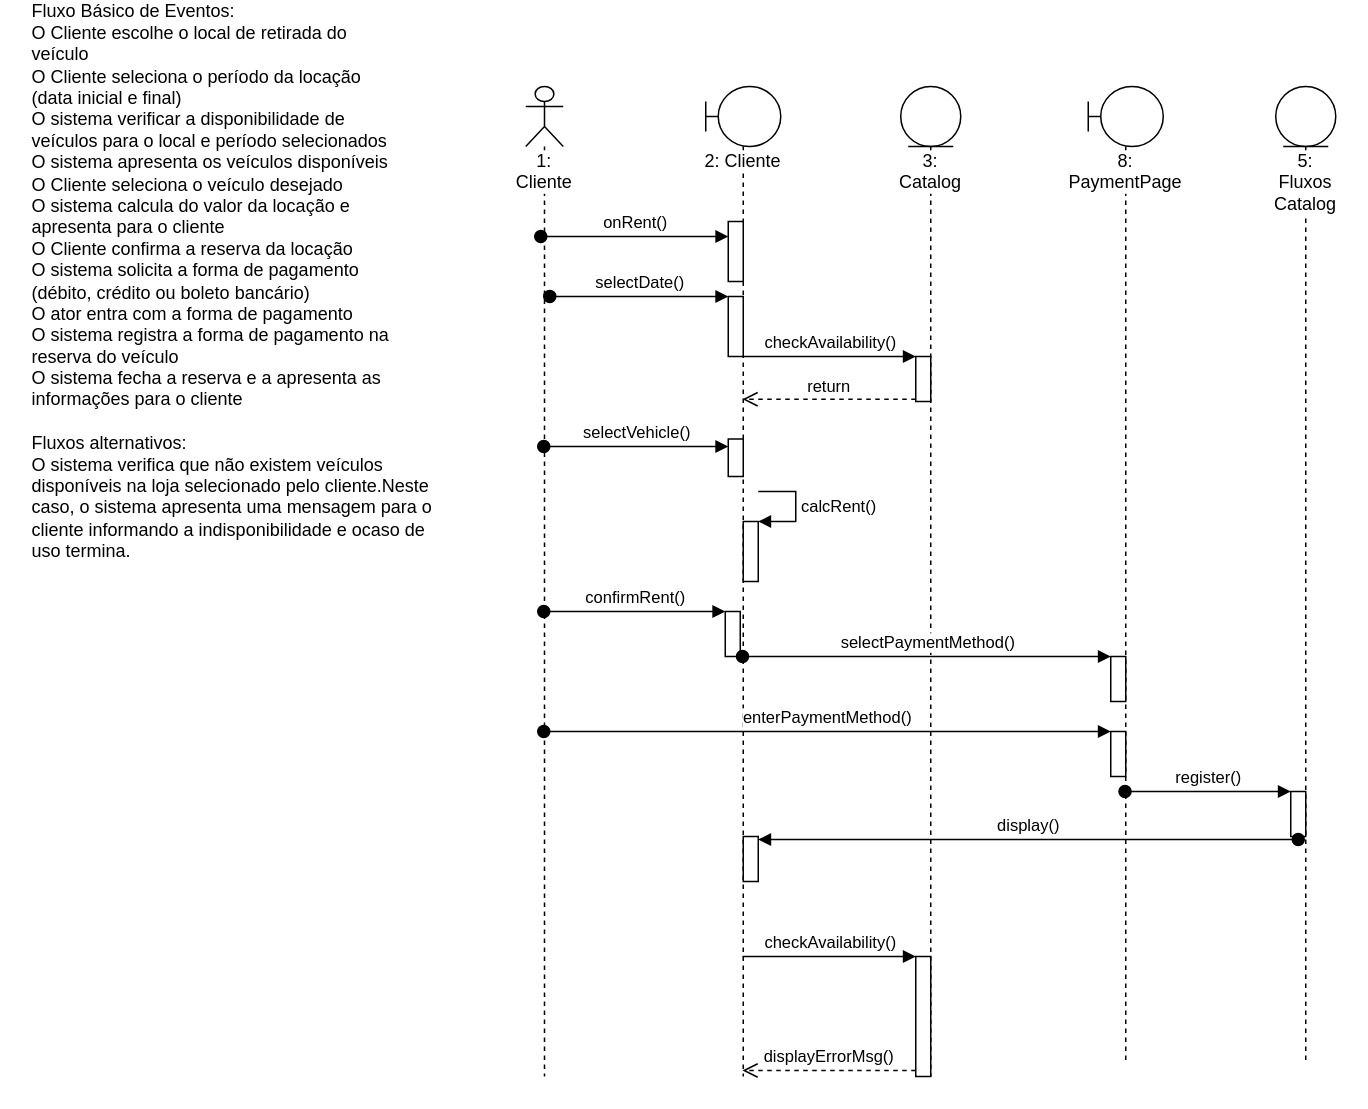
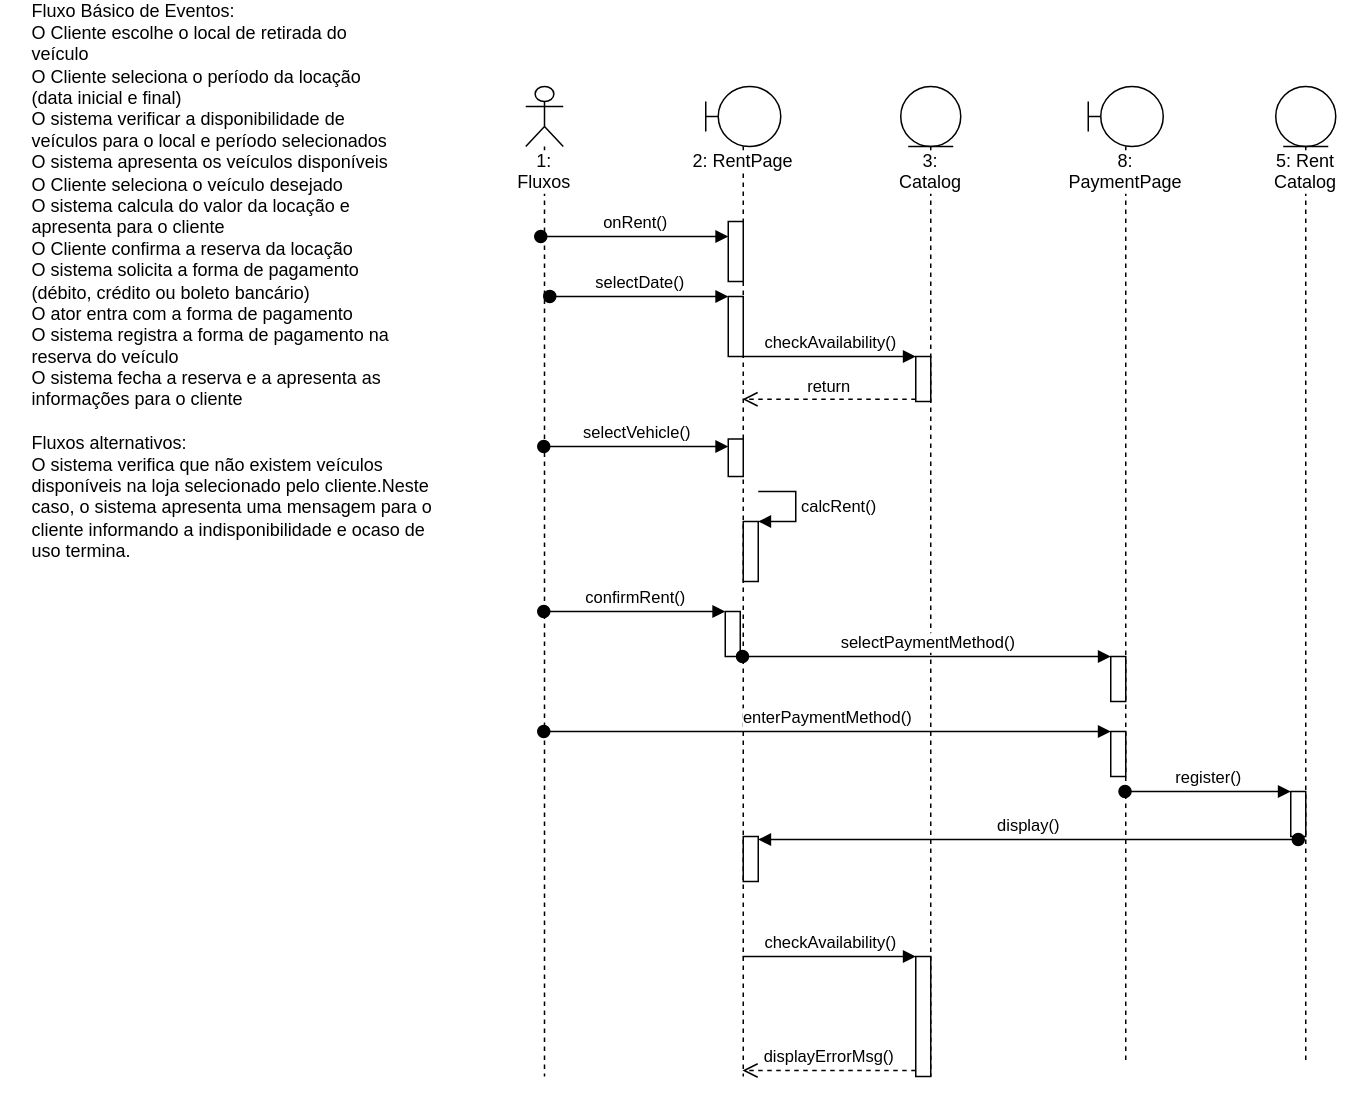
(743, 172) -> (743, 172)
(545, 183) -> (545, 183)
(1306, 183) -> (1306, 183)
